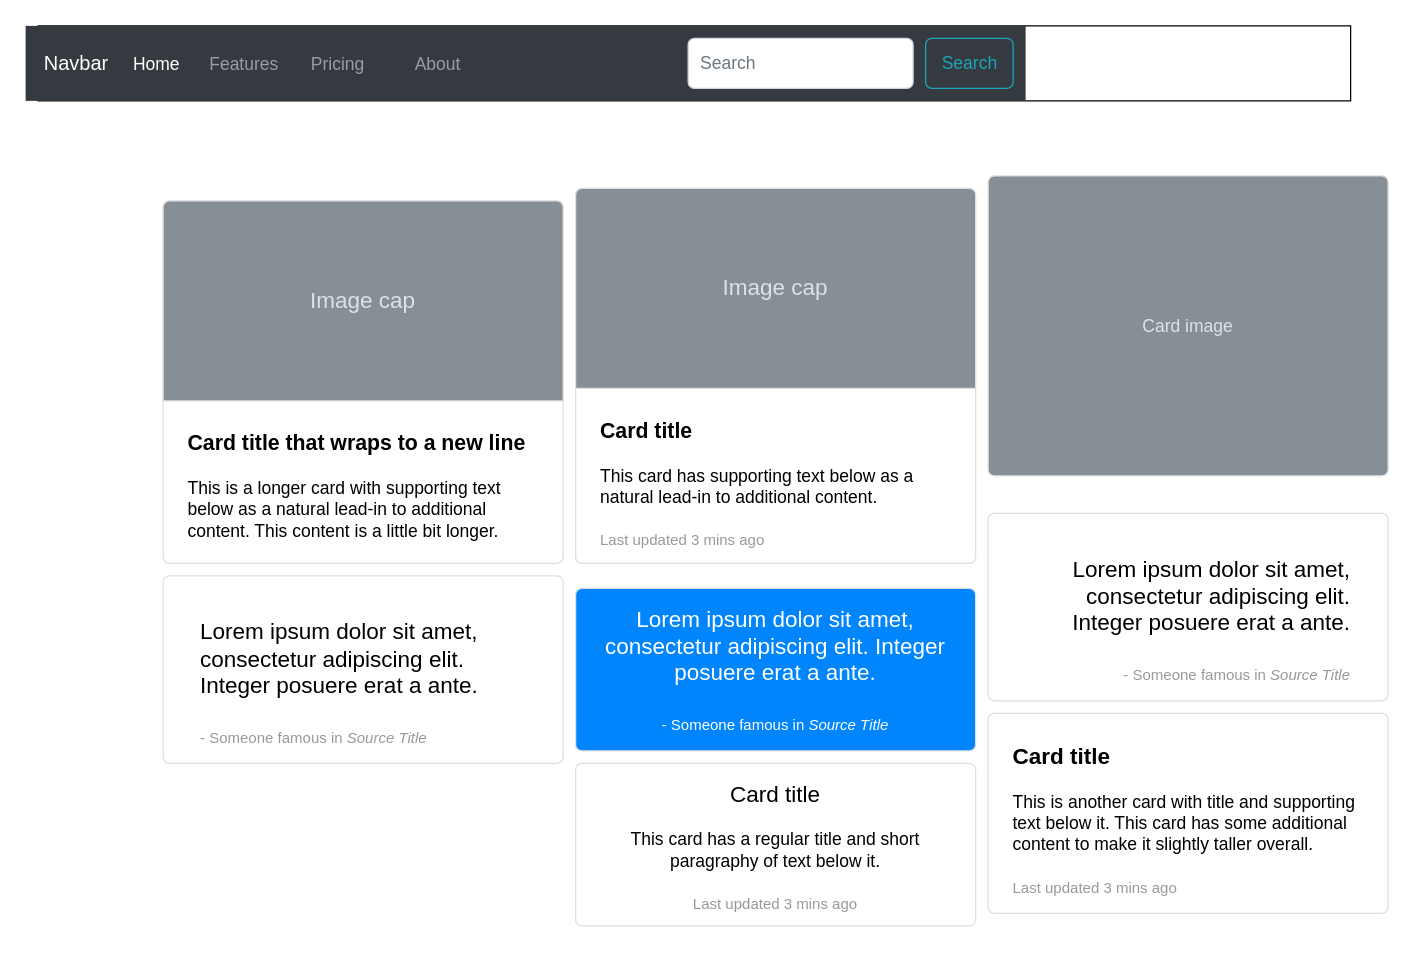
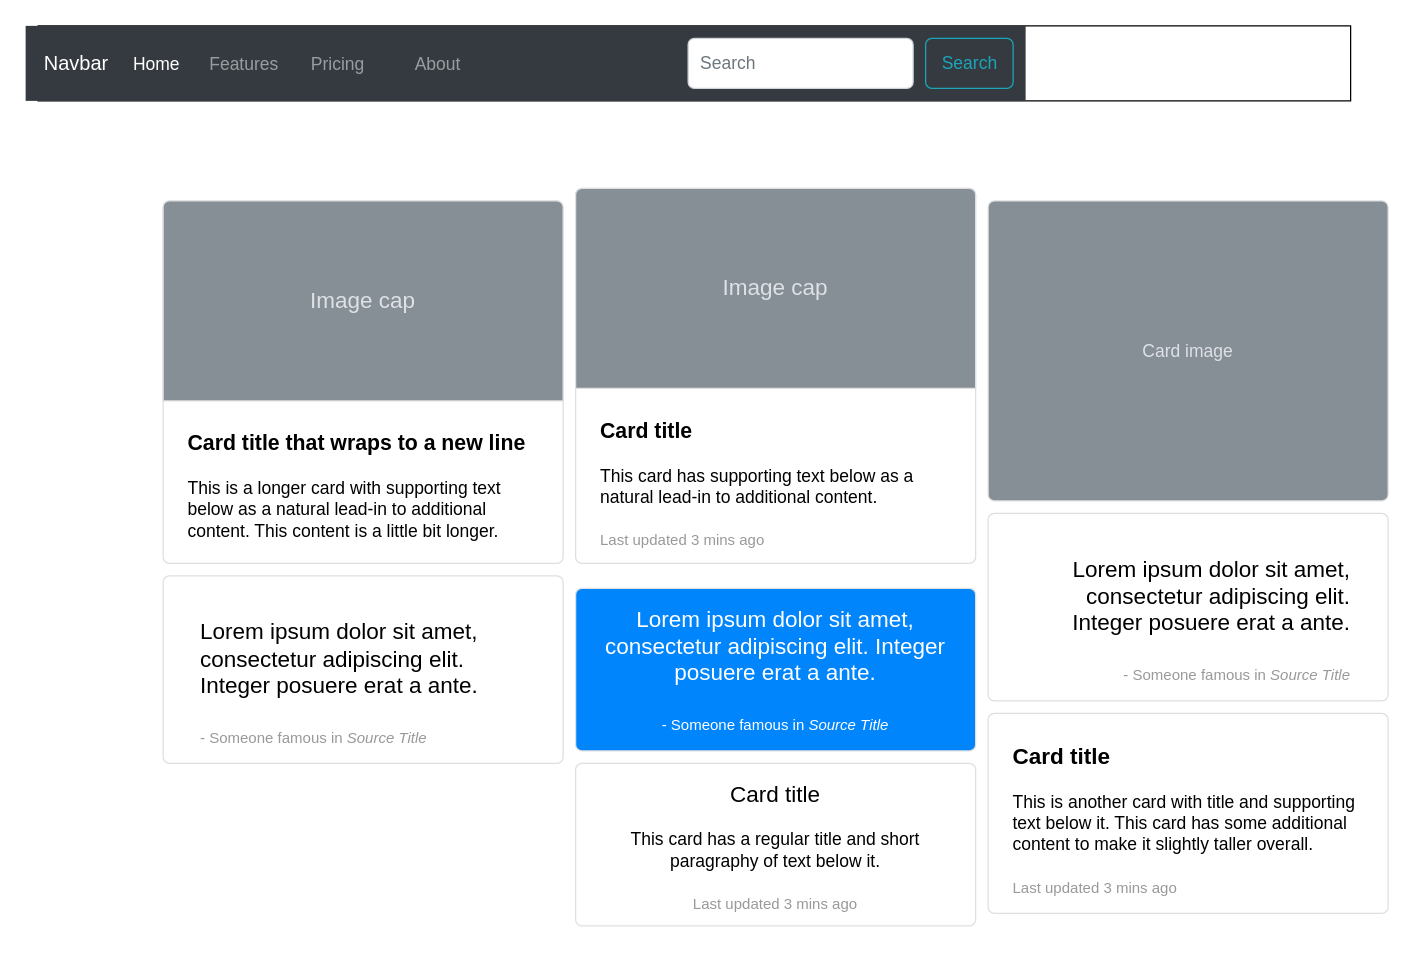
(1188, 326) -> (1188, 351)
